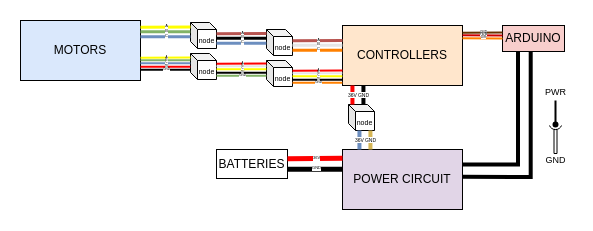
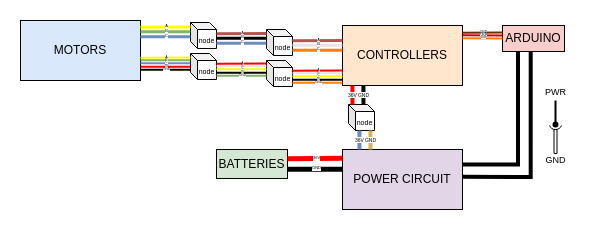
(252, 164) -> (252, 164)
